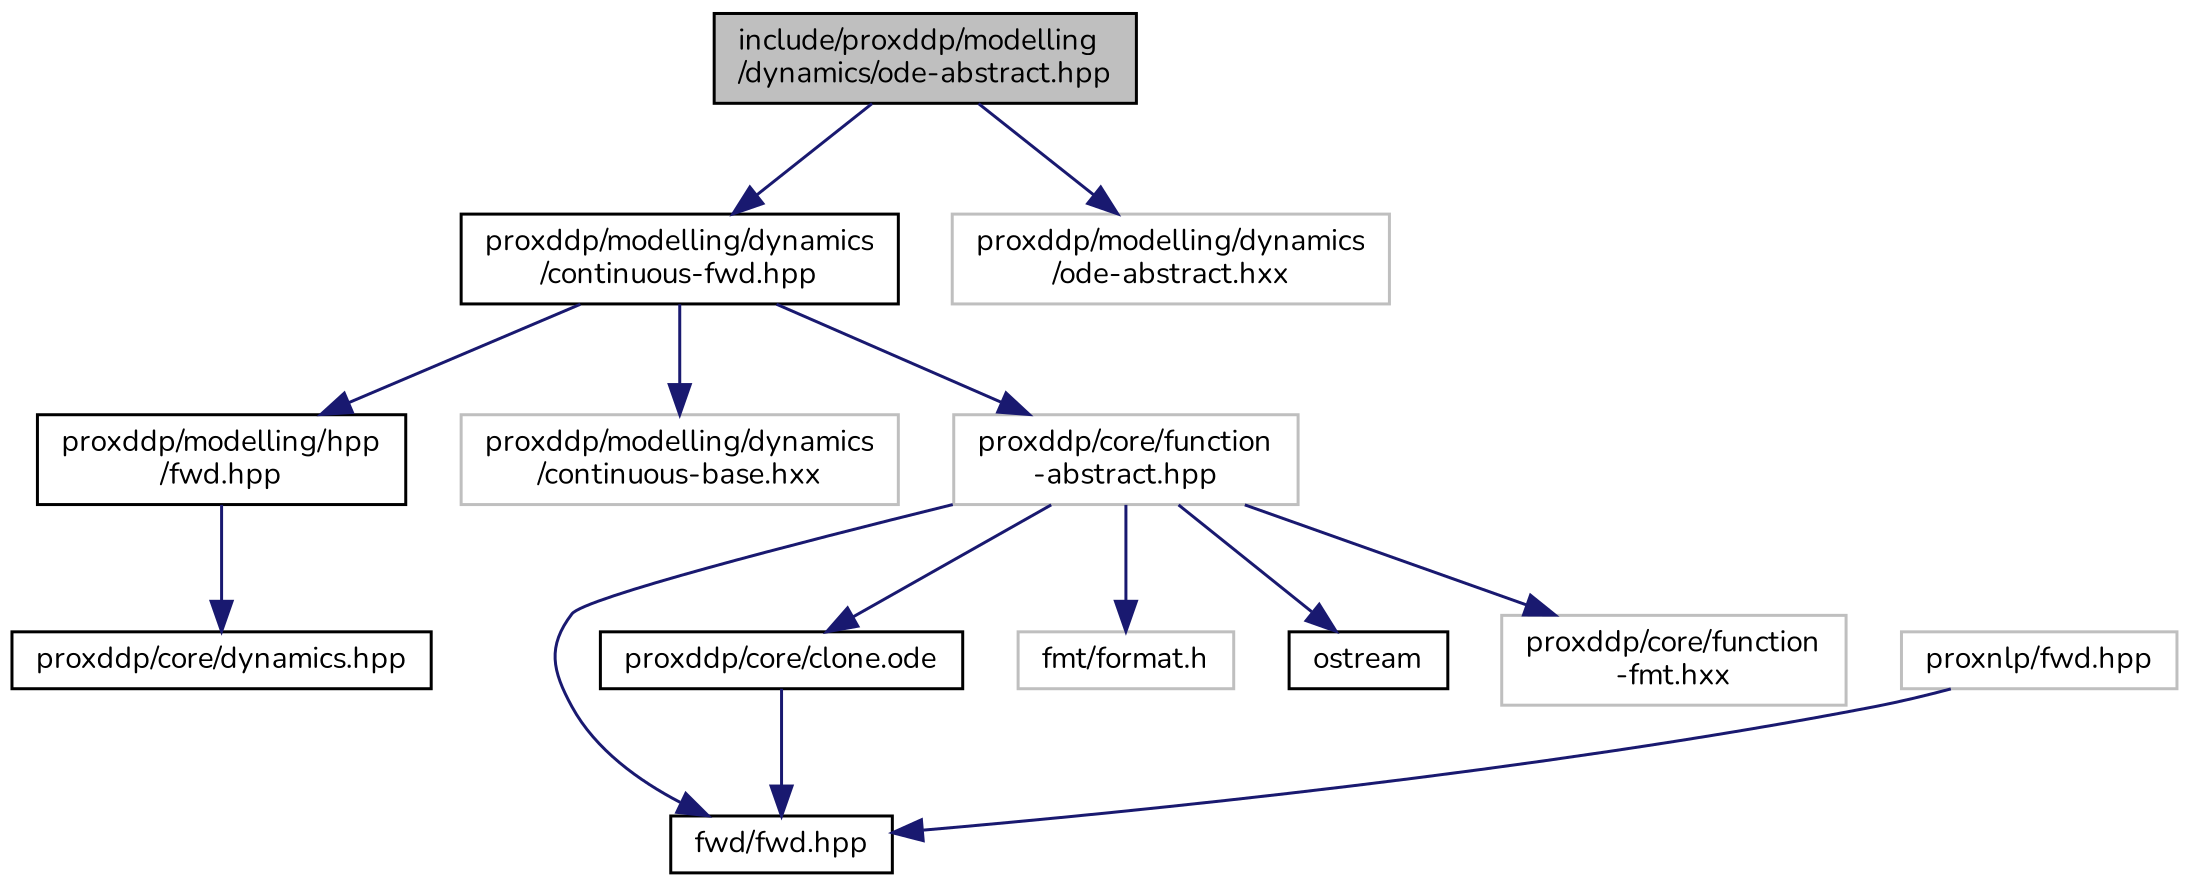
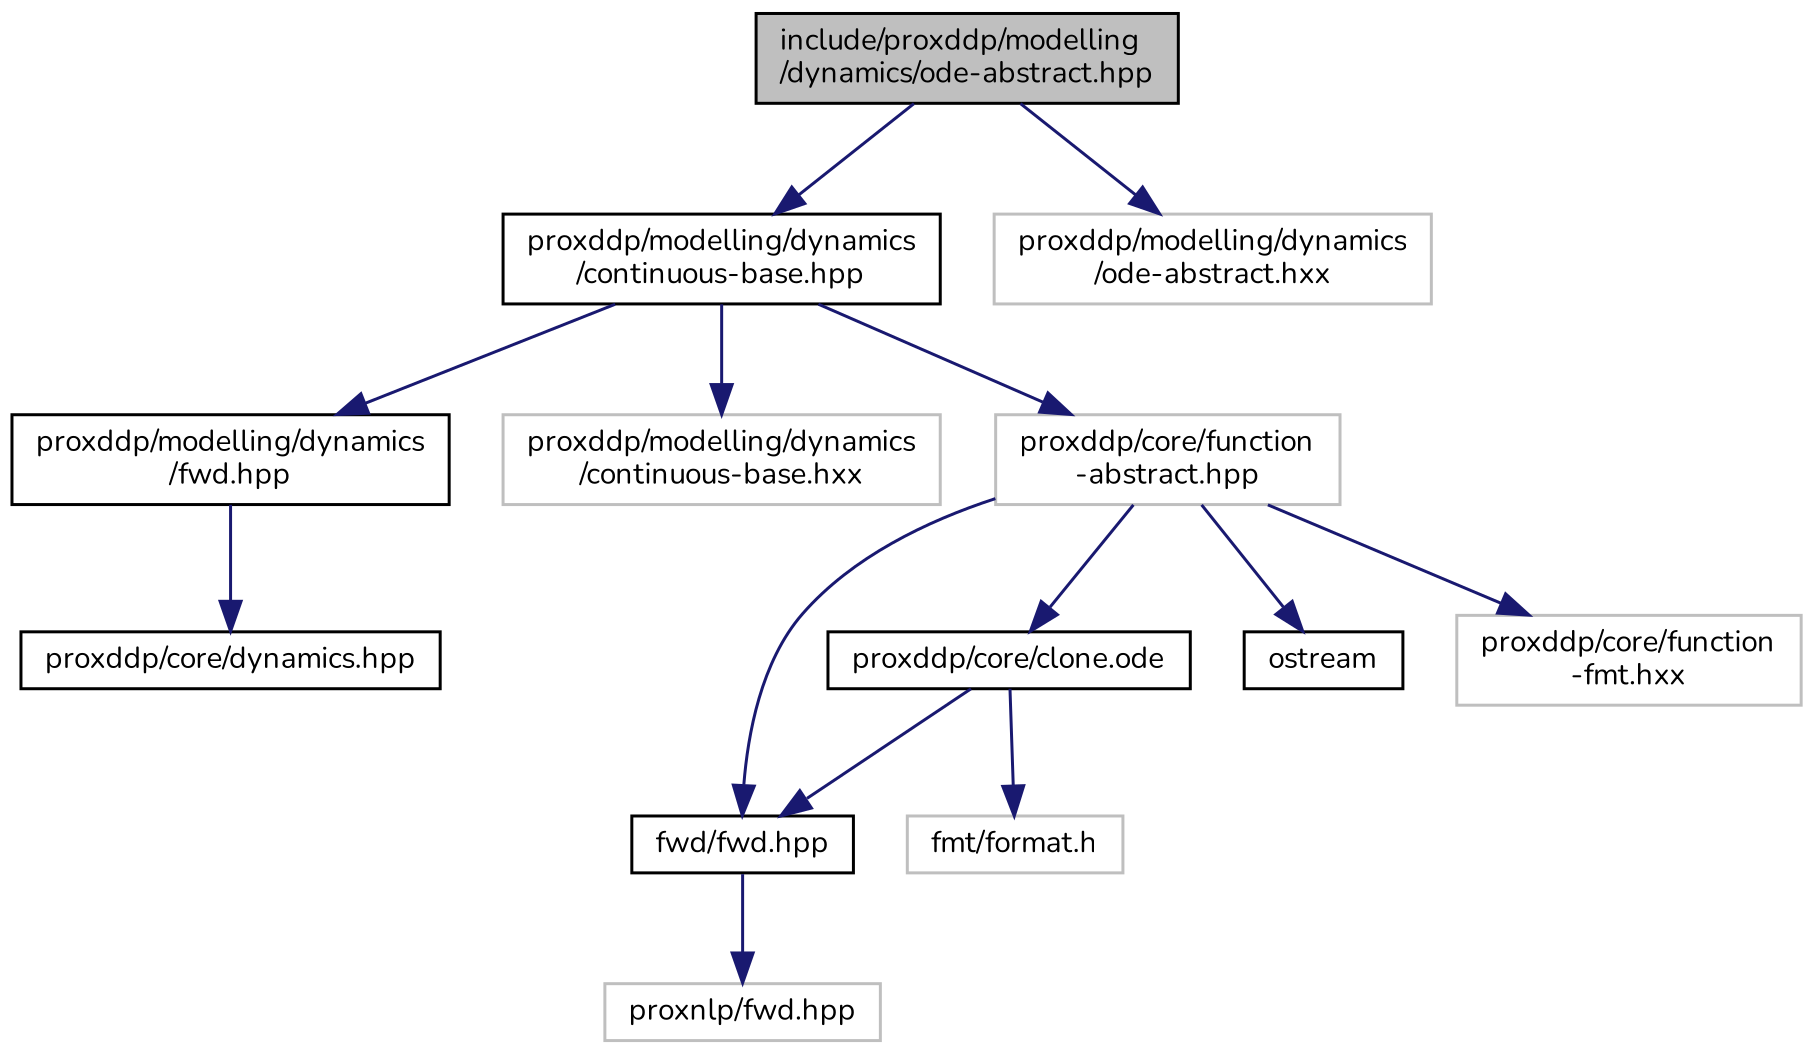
(680, 259) -> (722, 259)
(222, 460) -> (231, 460)
(1126, 553) -> (1012, 737)
(1439, 775) -> (743, 913)
